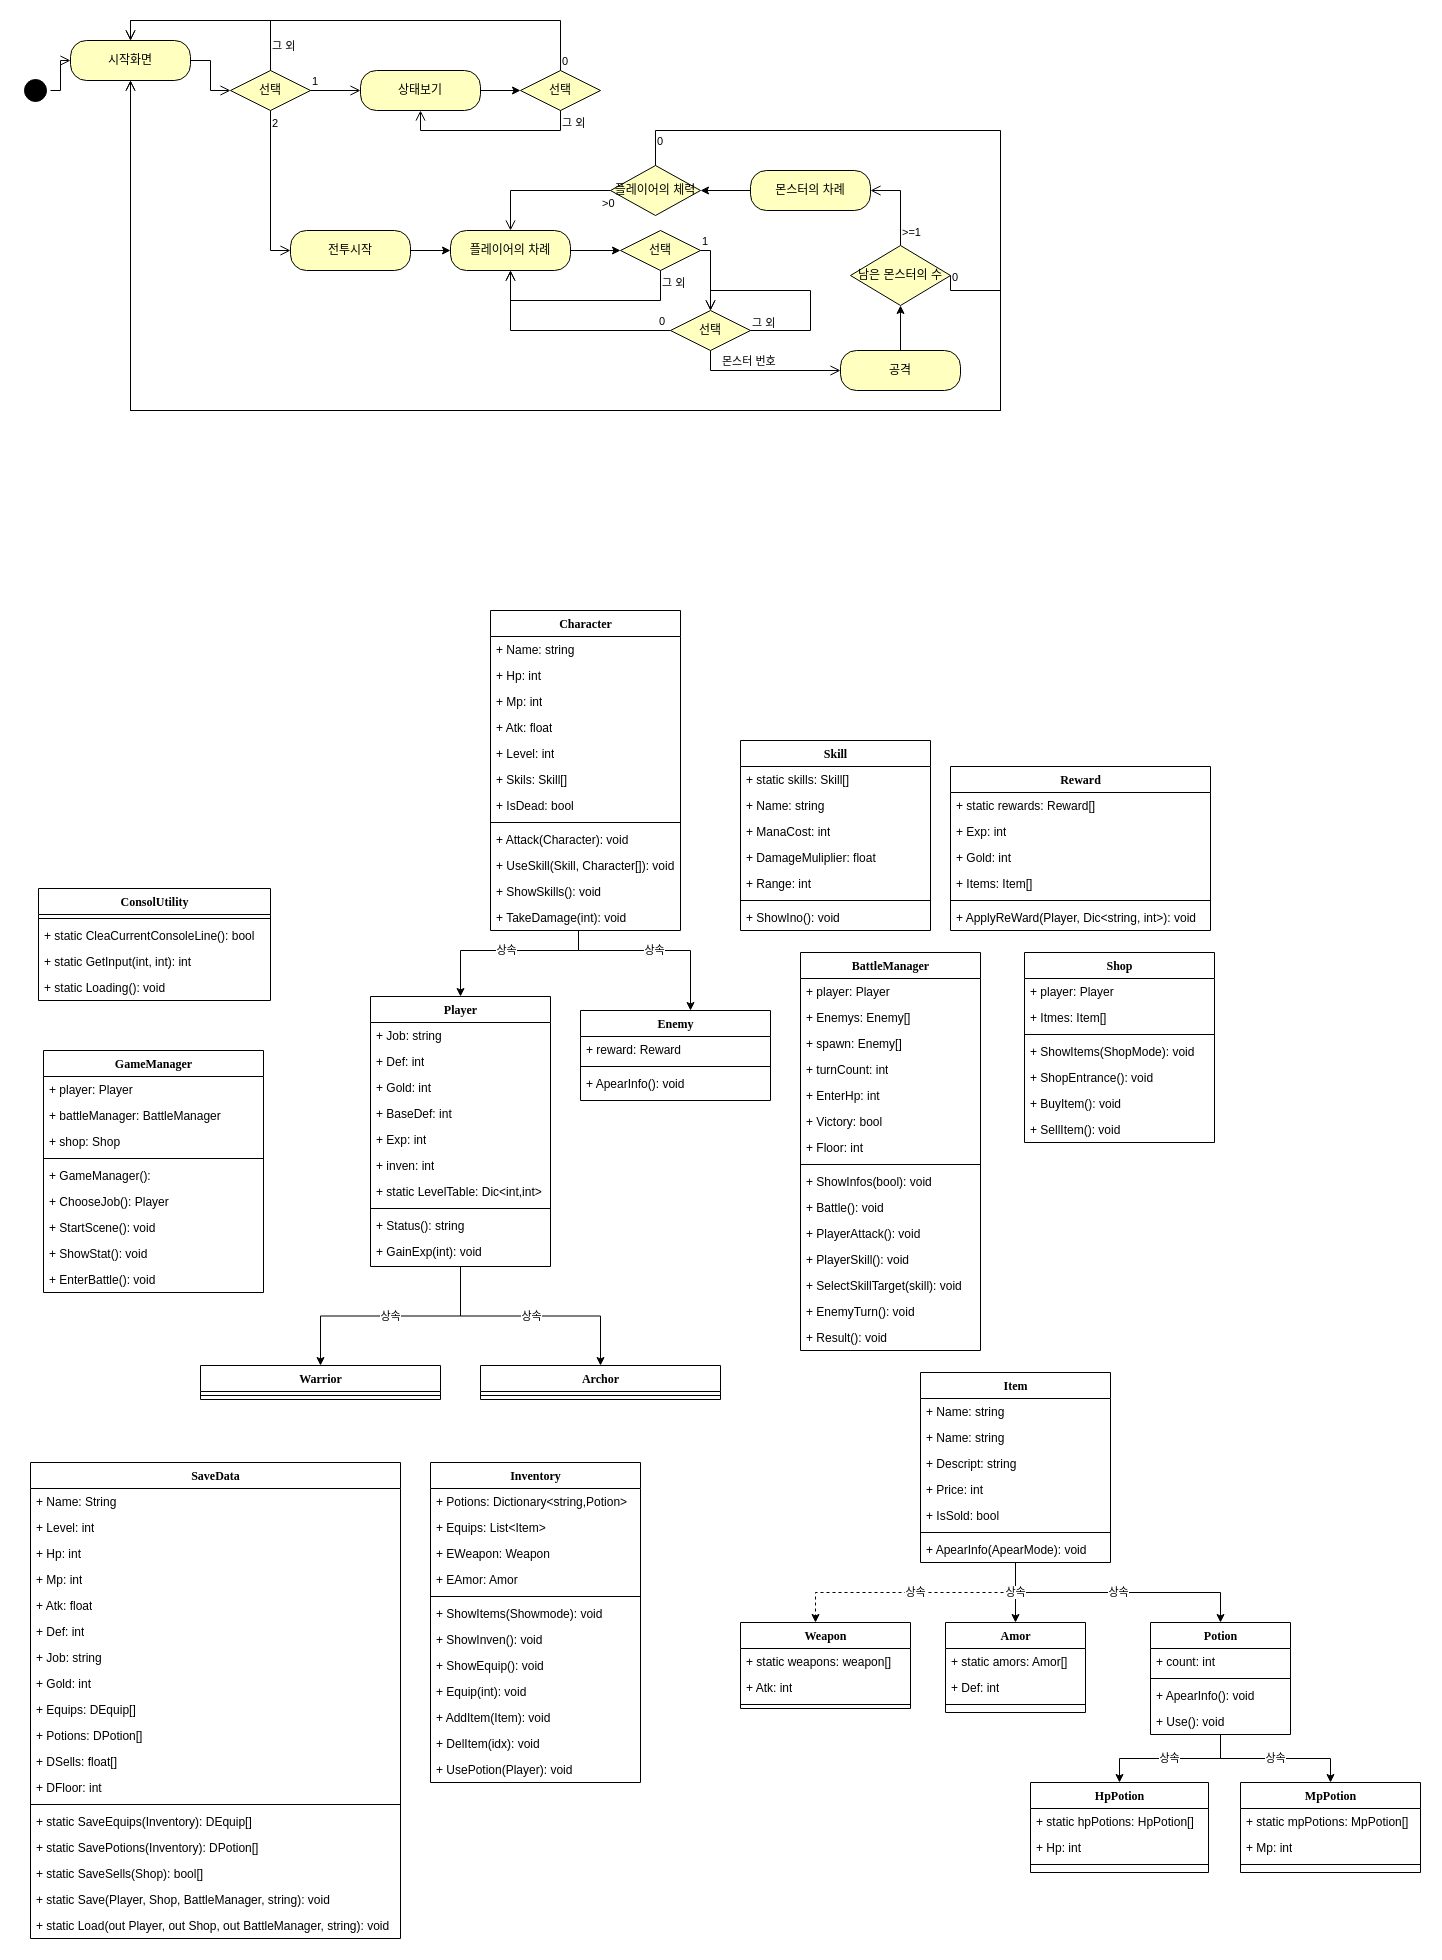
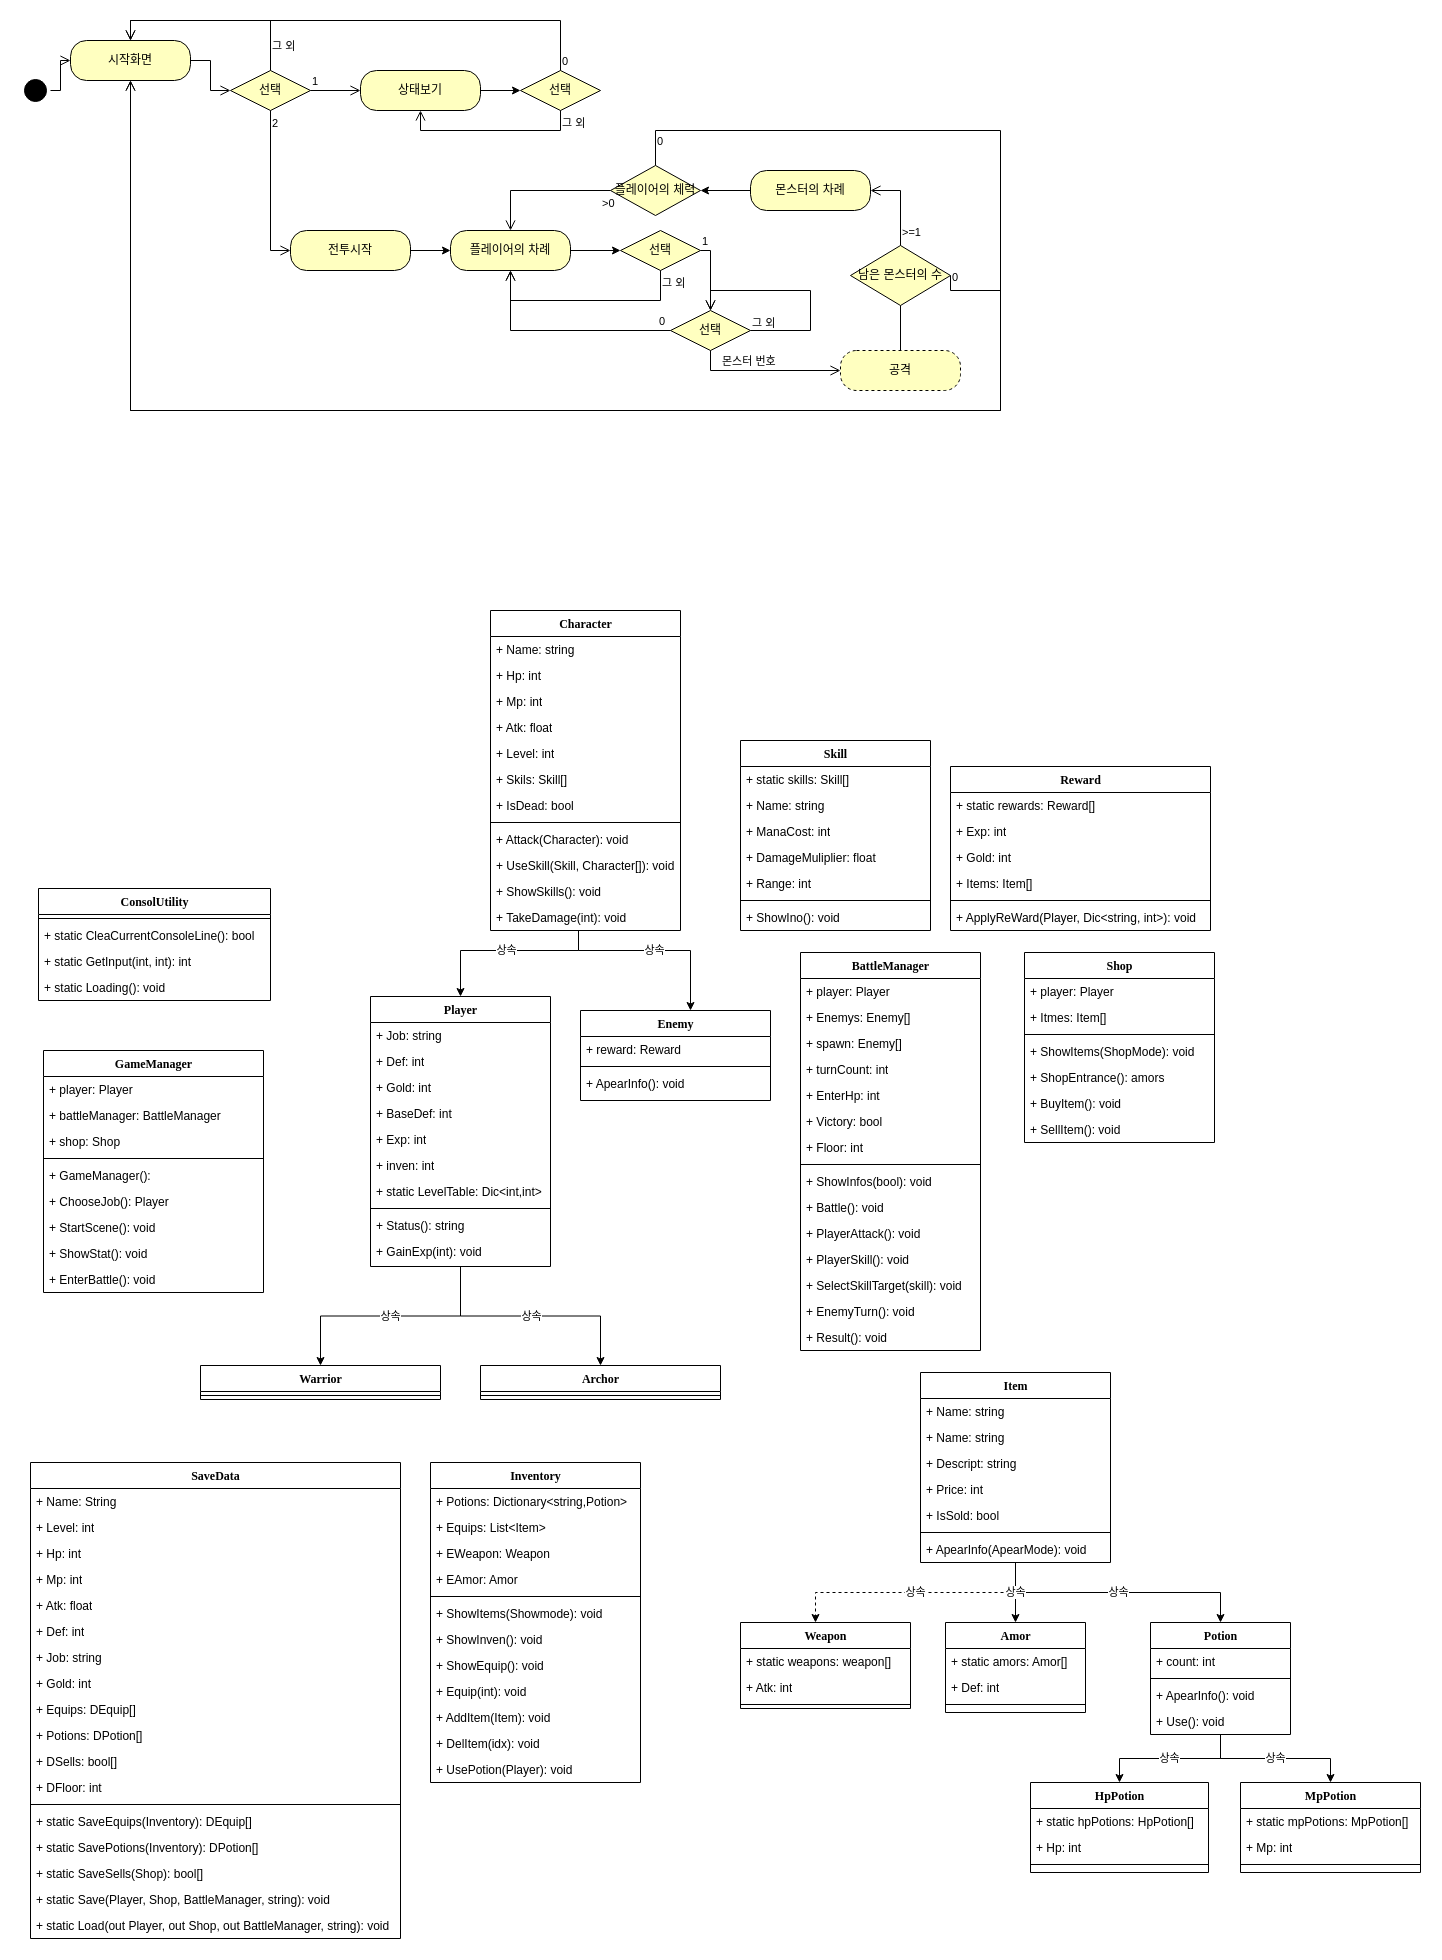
(901, 313) -> (901, 311)
(901, 371) -> (901, 371)
(1098, 1079) -> (1103, 1079)
(84, 1763) -> (81, 1763)
